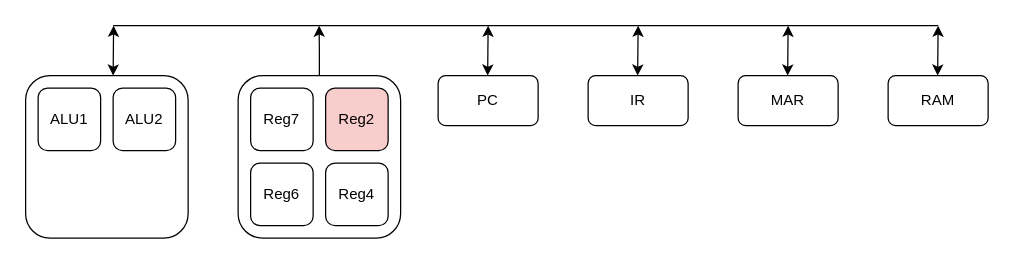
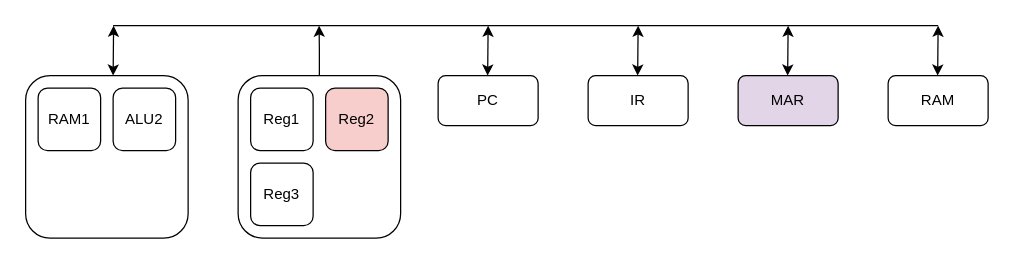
(788, 101) -> (788, 101)
(69, 119) -> (69, 119)
(282, 119) -> (282, 119)
(282, 194) -> (282, 194)
(357, 194) -> none
